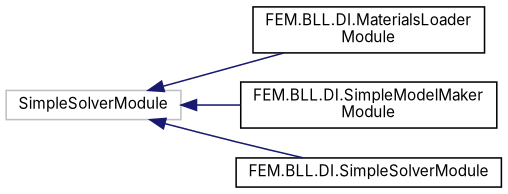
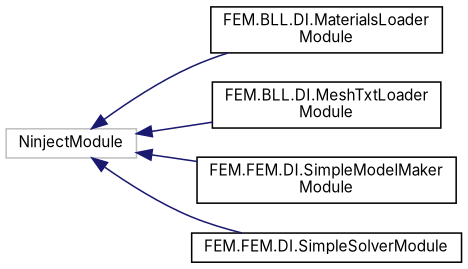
(94, 105) -> (71, 143)
none -> (327, 105)
(369, 105) -> (327, 180)
(369, 172) -> (327, 248)
